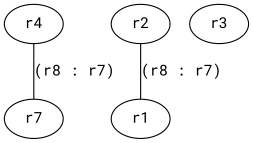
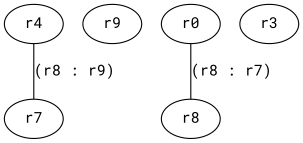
none -> (112, 24)
(141, 24) -> (191, 24)
(75, 71) -> (75, 71)
(141, 119) -> (191, 119)
